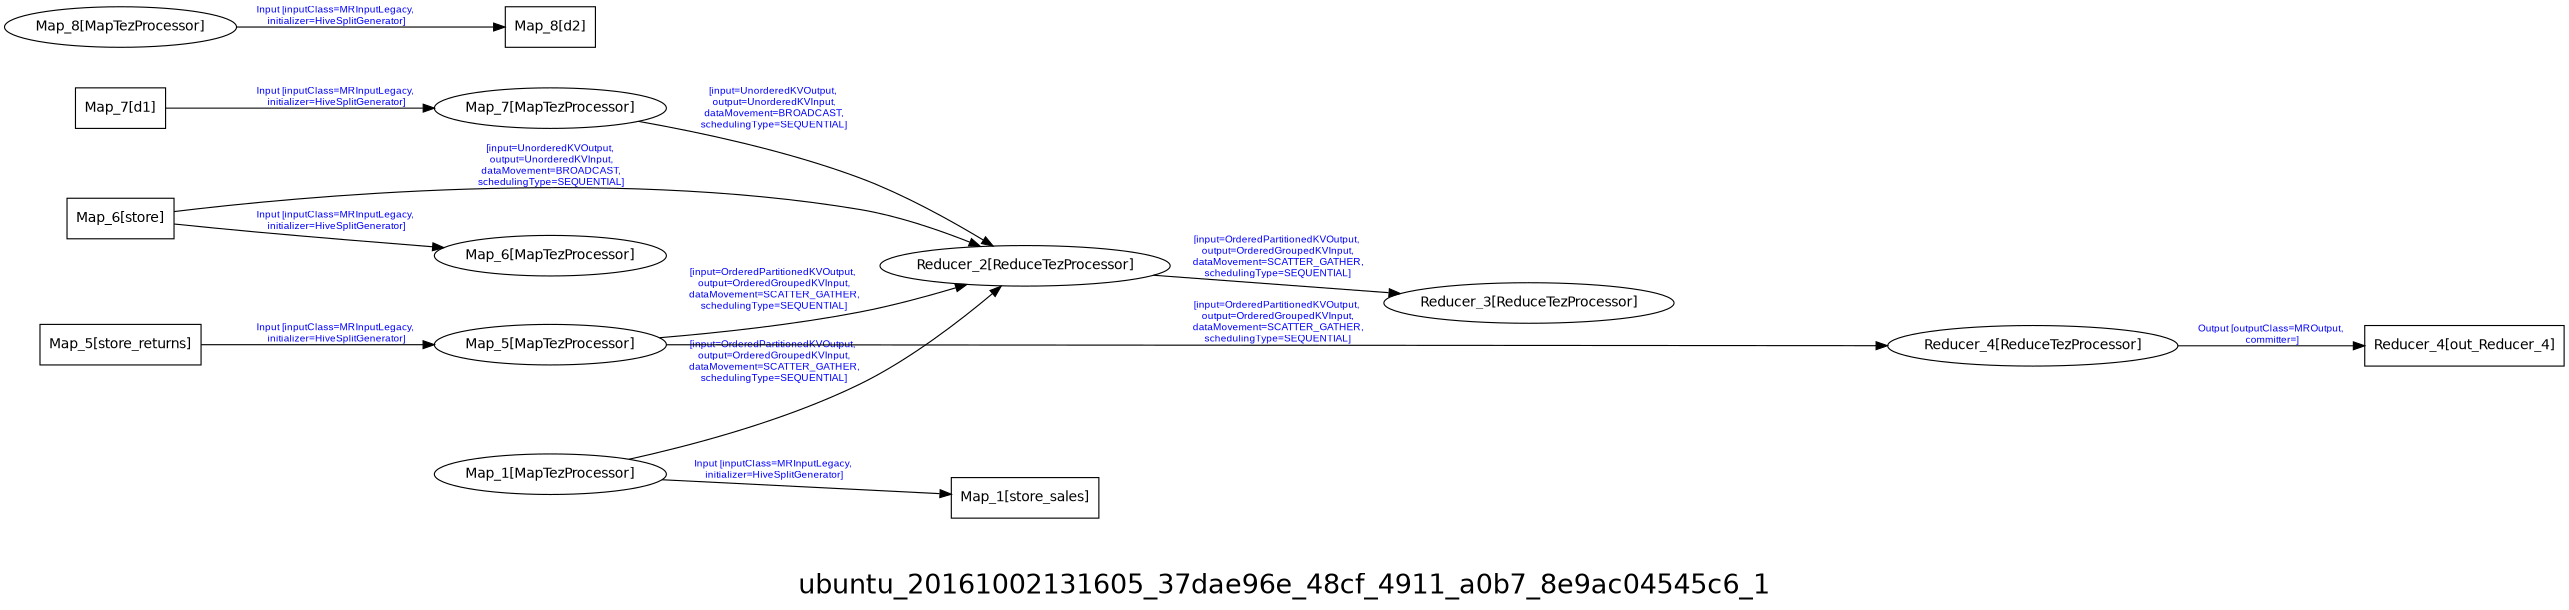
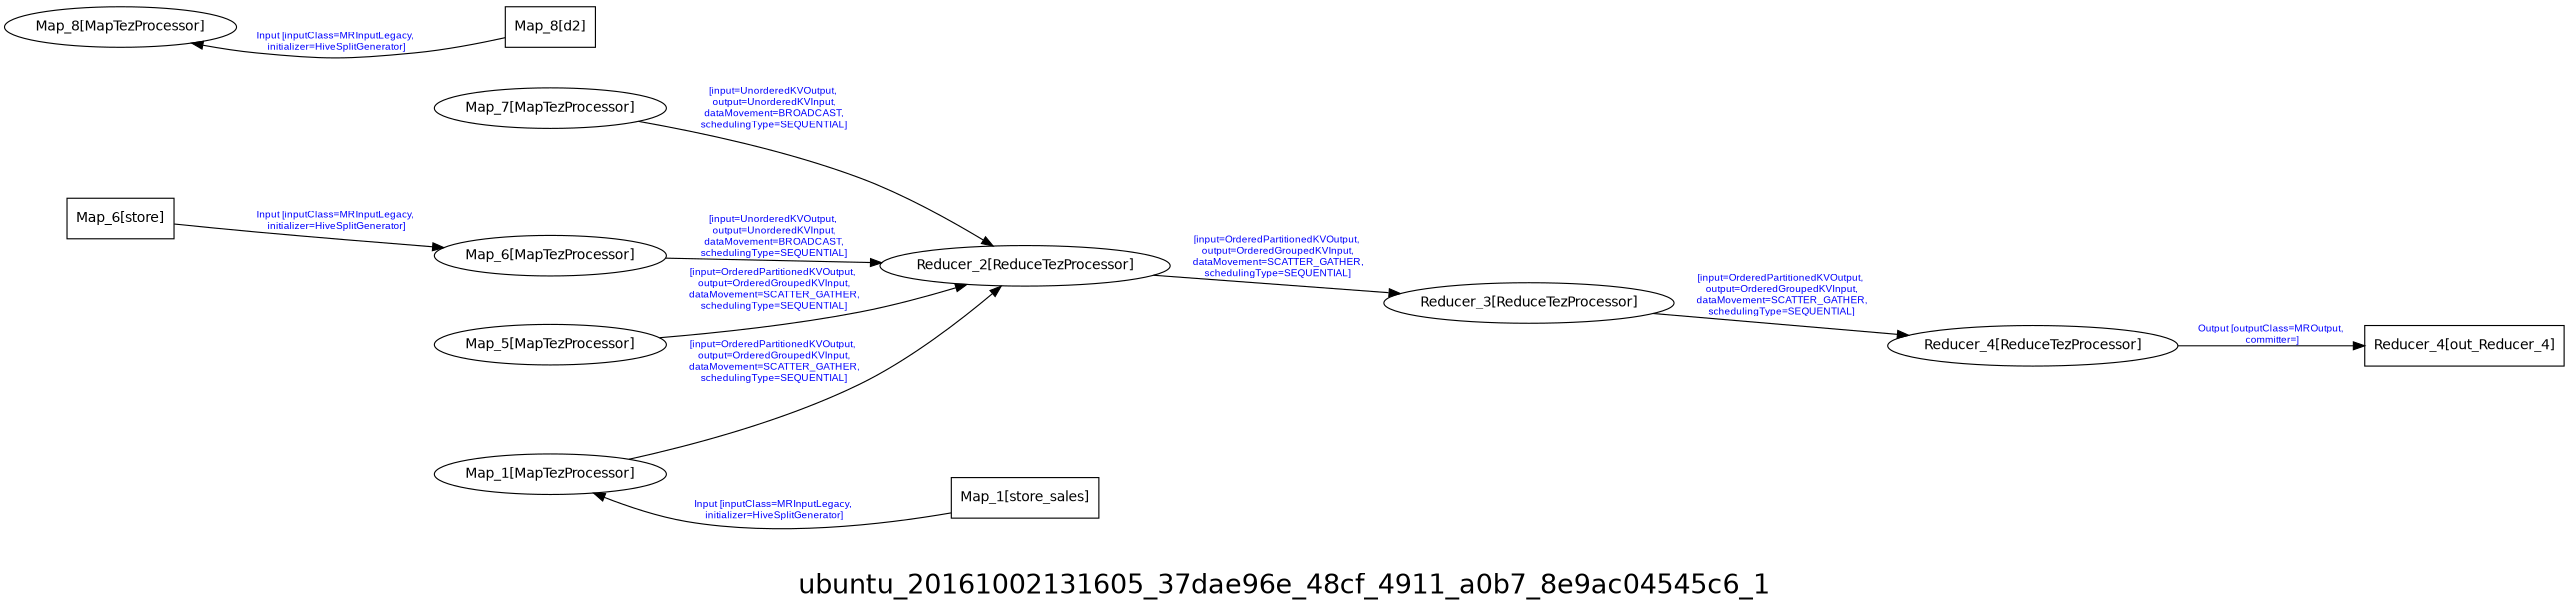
(365, 27) -> (354, 57)
(121, 108) -> none
(574, 188) -> (768, 260)
(121, 345) -> none
(1271, 345) -> (1775, 324)
(801, 487) -> (776, 529)
